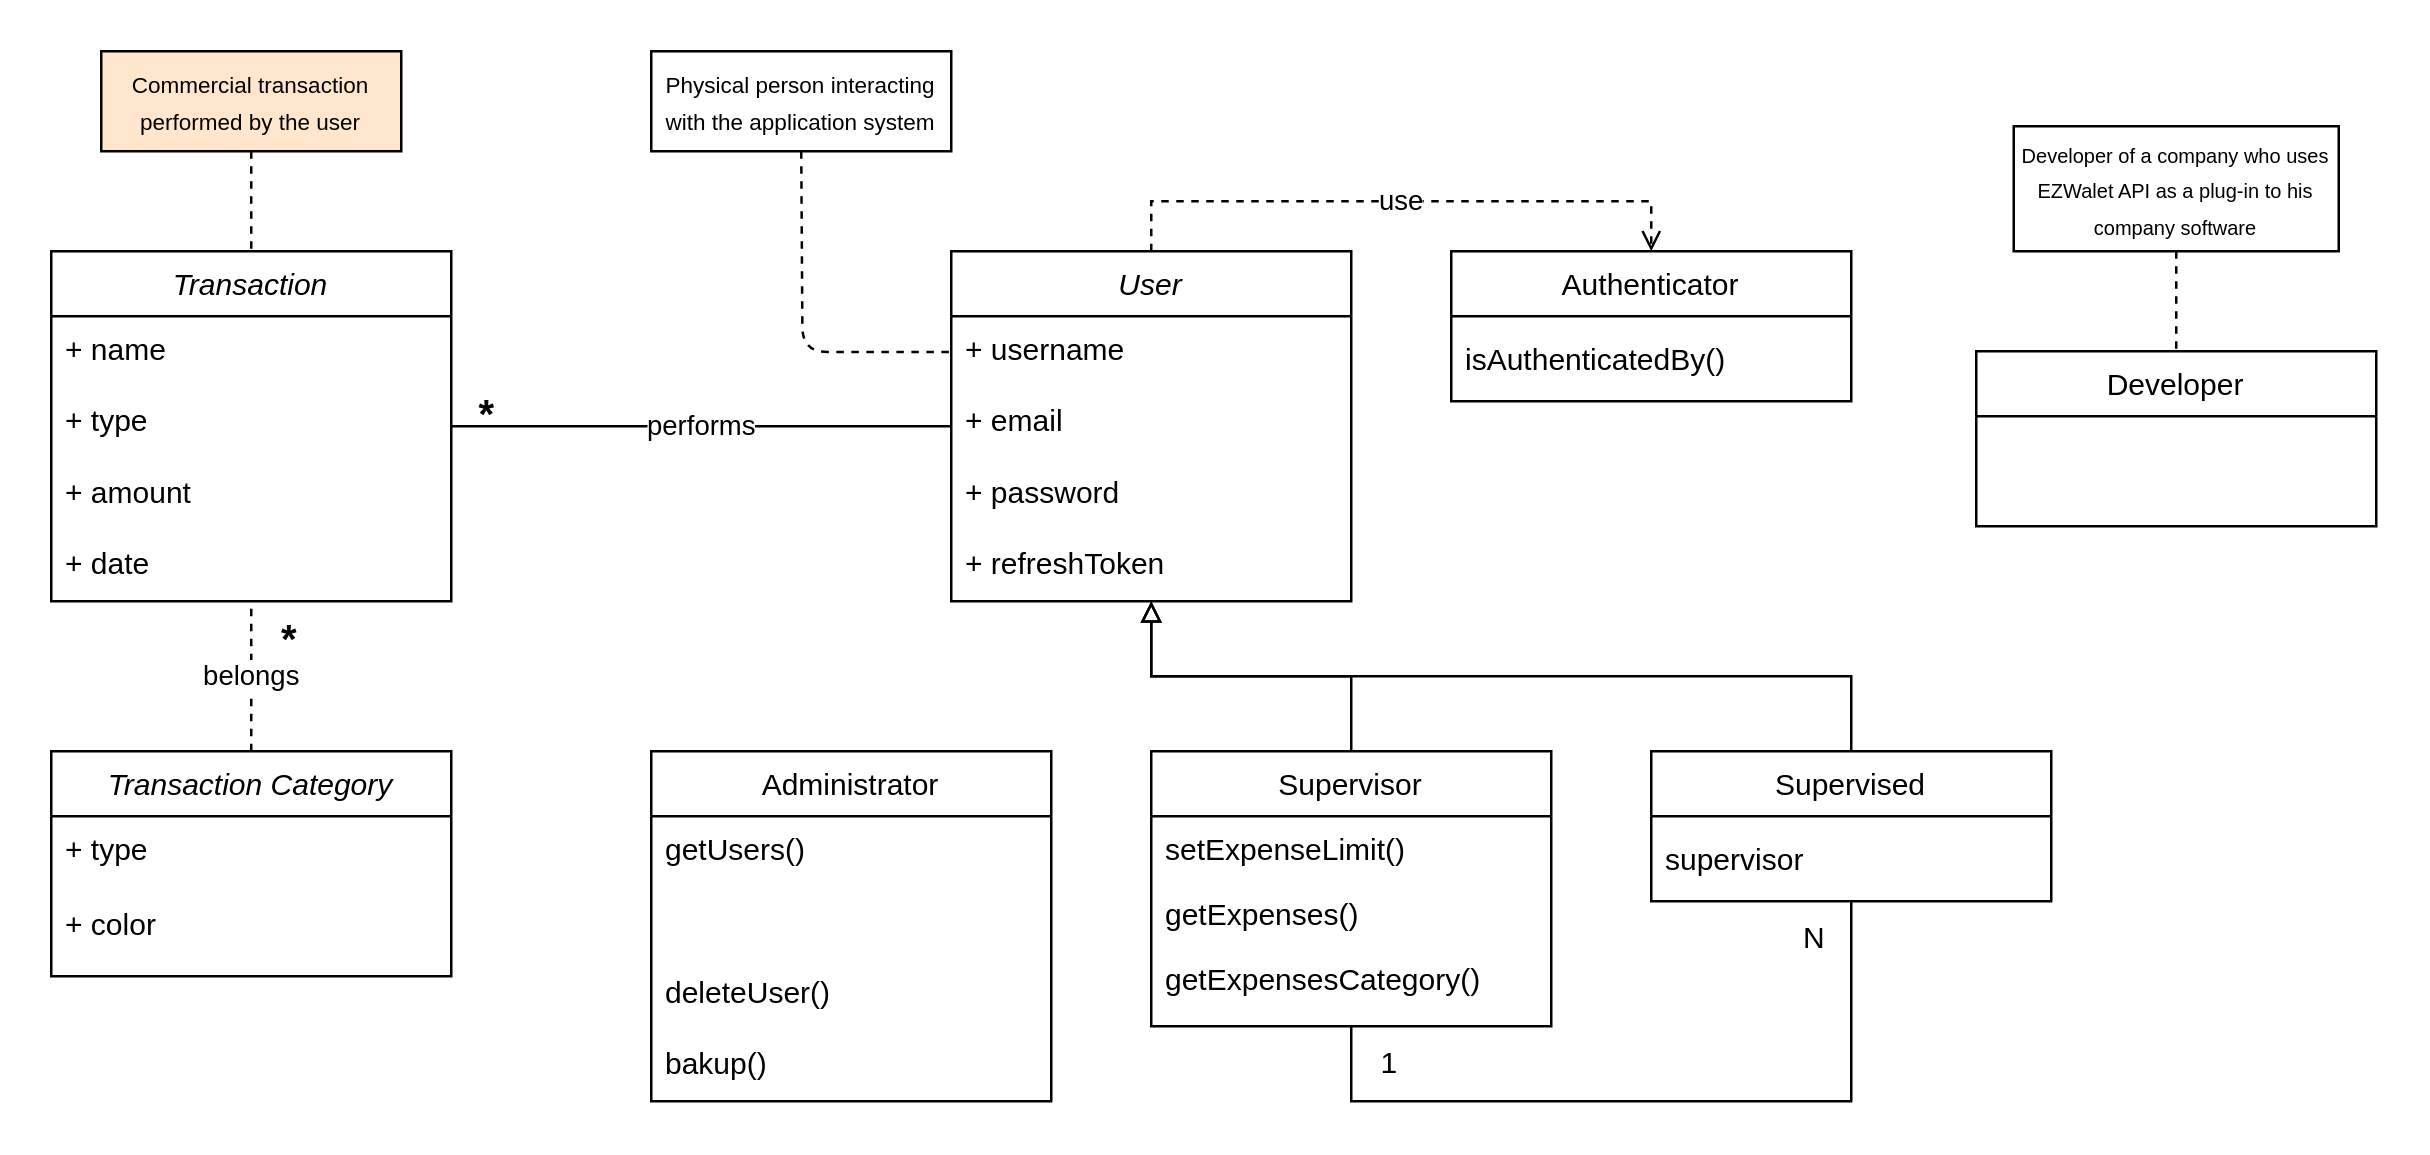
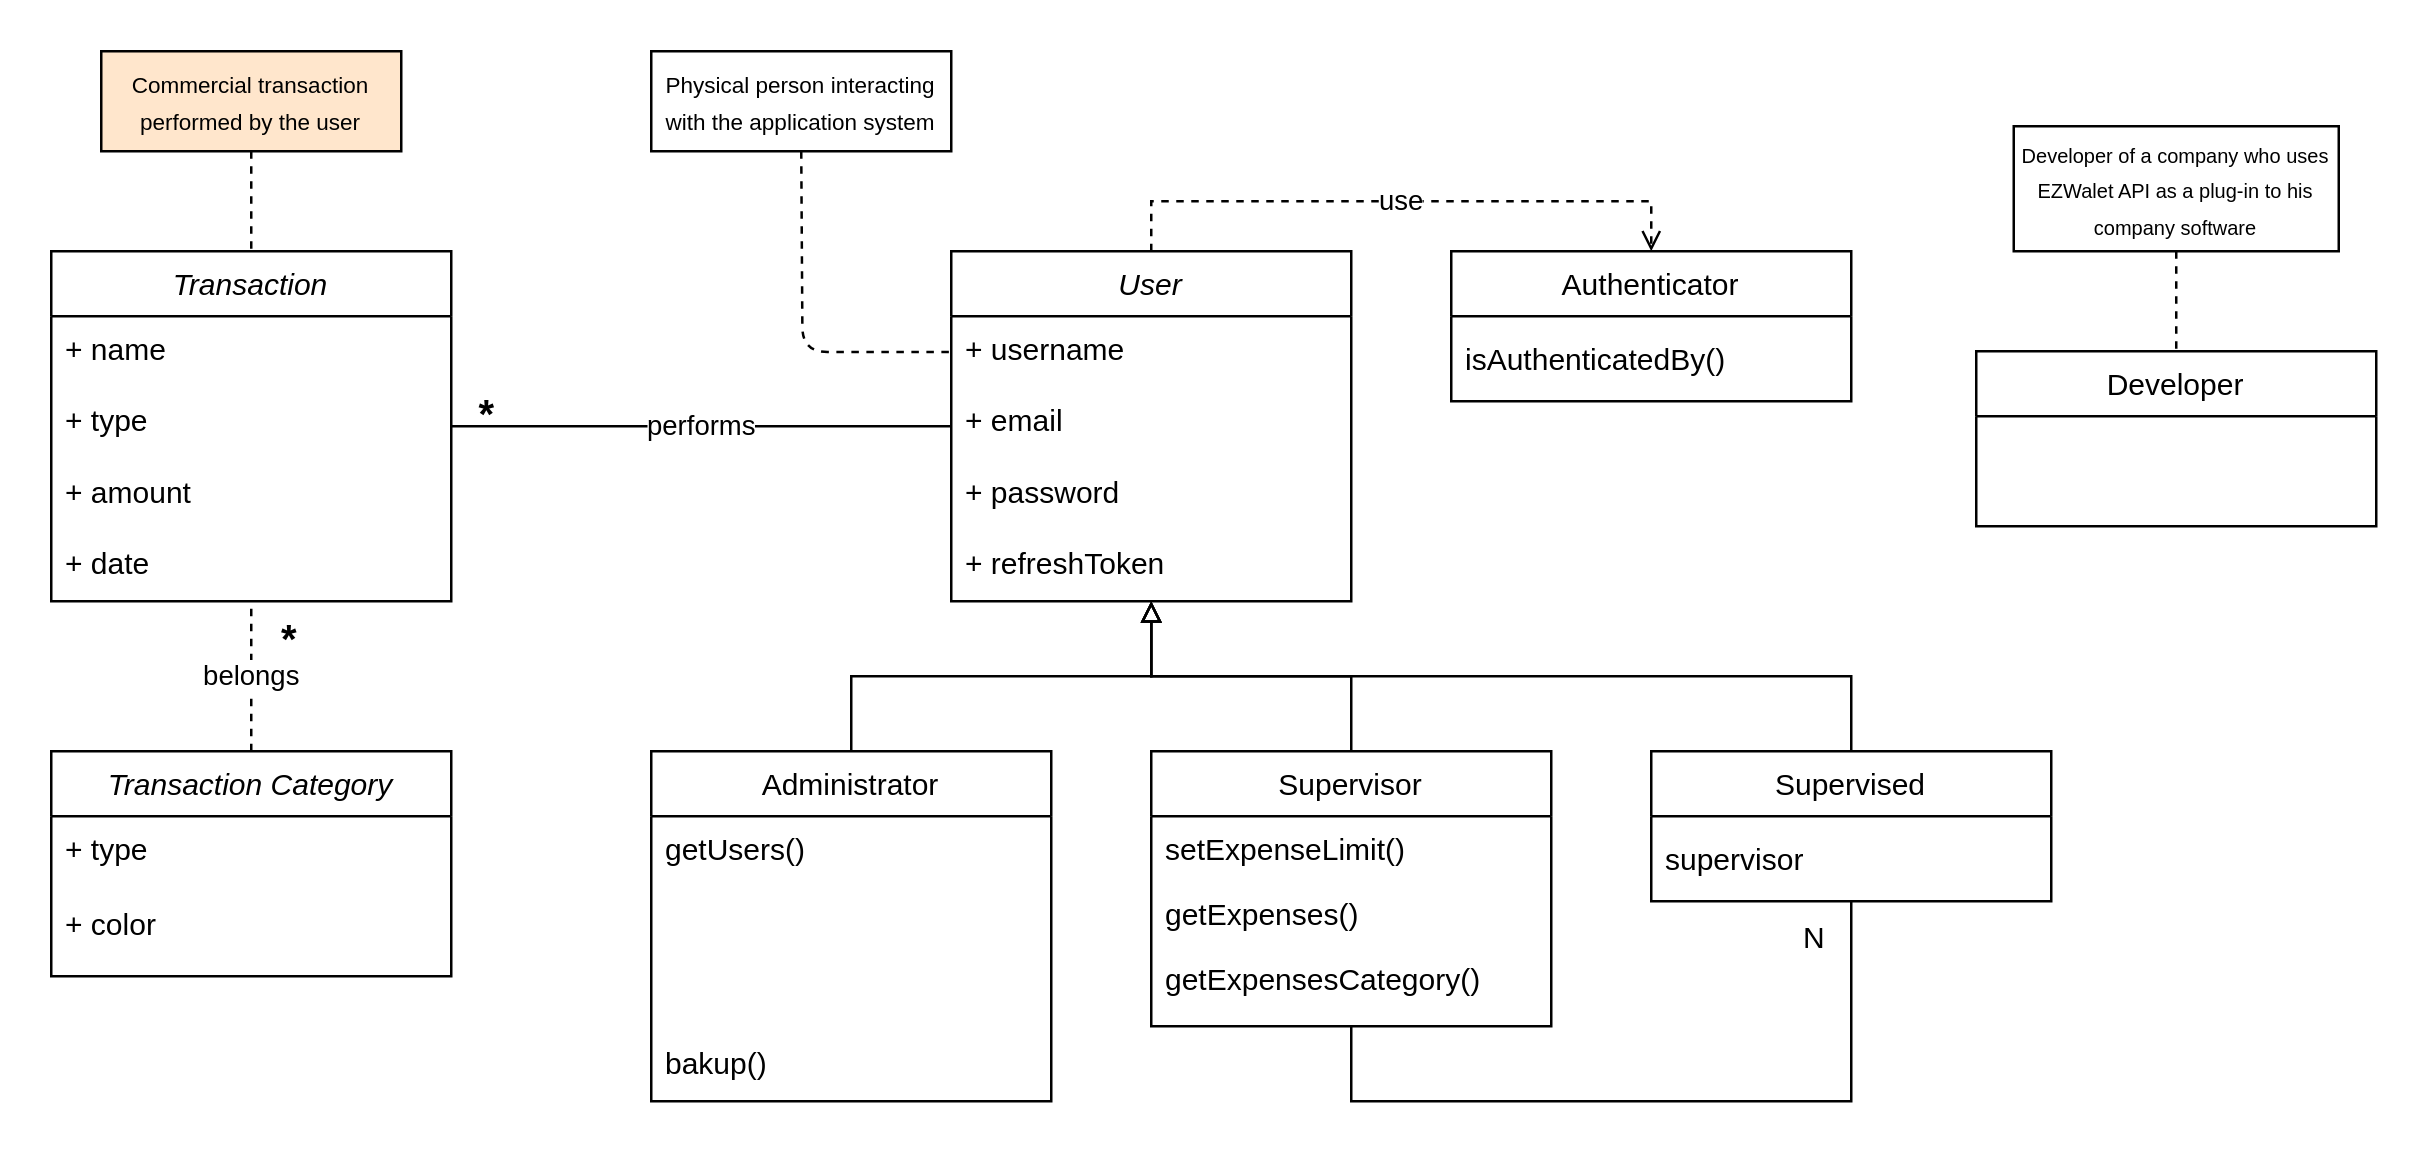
none -> (961, 676)
(851, 994) -> none
(1389, 1064) -> none
